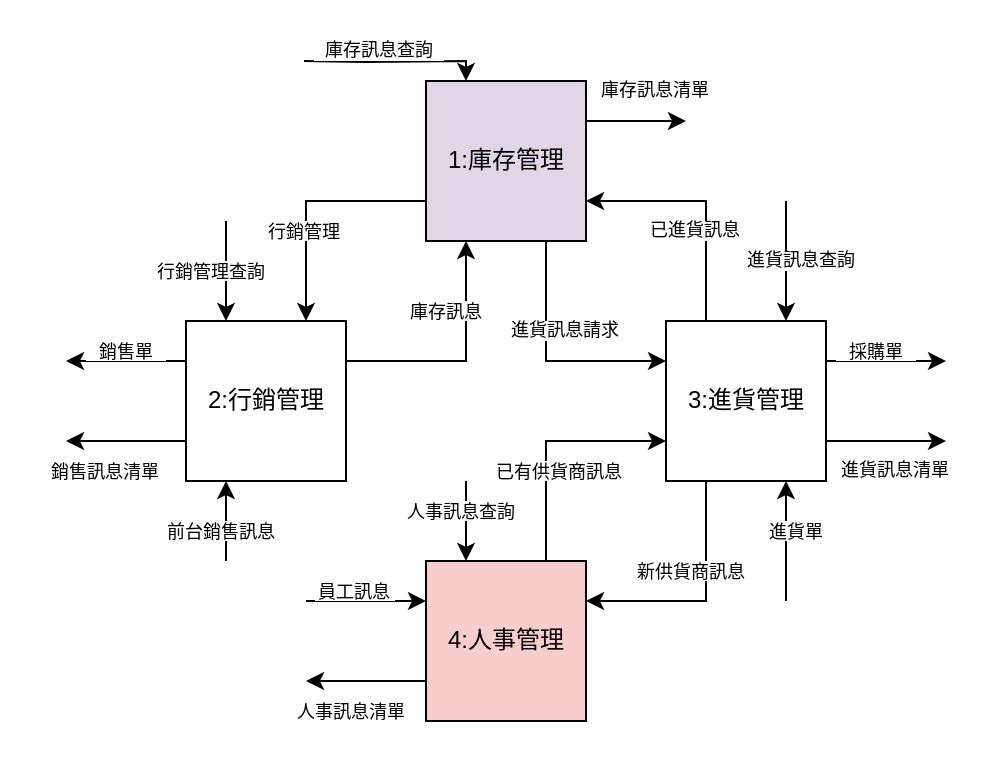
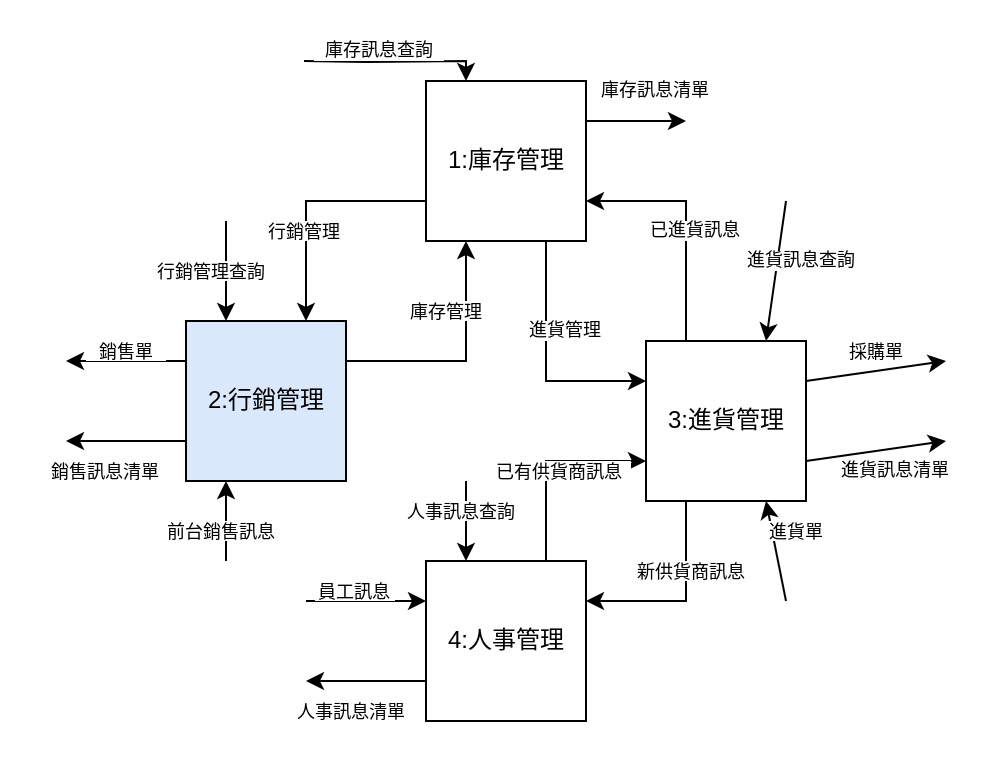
(506, 161) -> (506, 161)
(447, 311) -> (447, 311)
(566, 331) -> (566, 331)
(266, 401) -> (266, 401)
(746, 401) -> (726, 421)
(506, 641) -> (506, 641)
